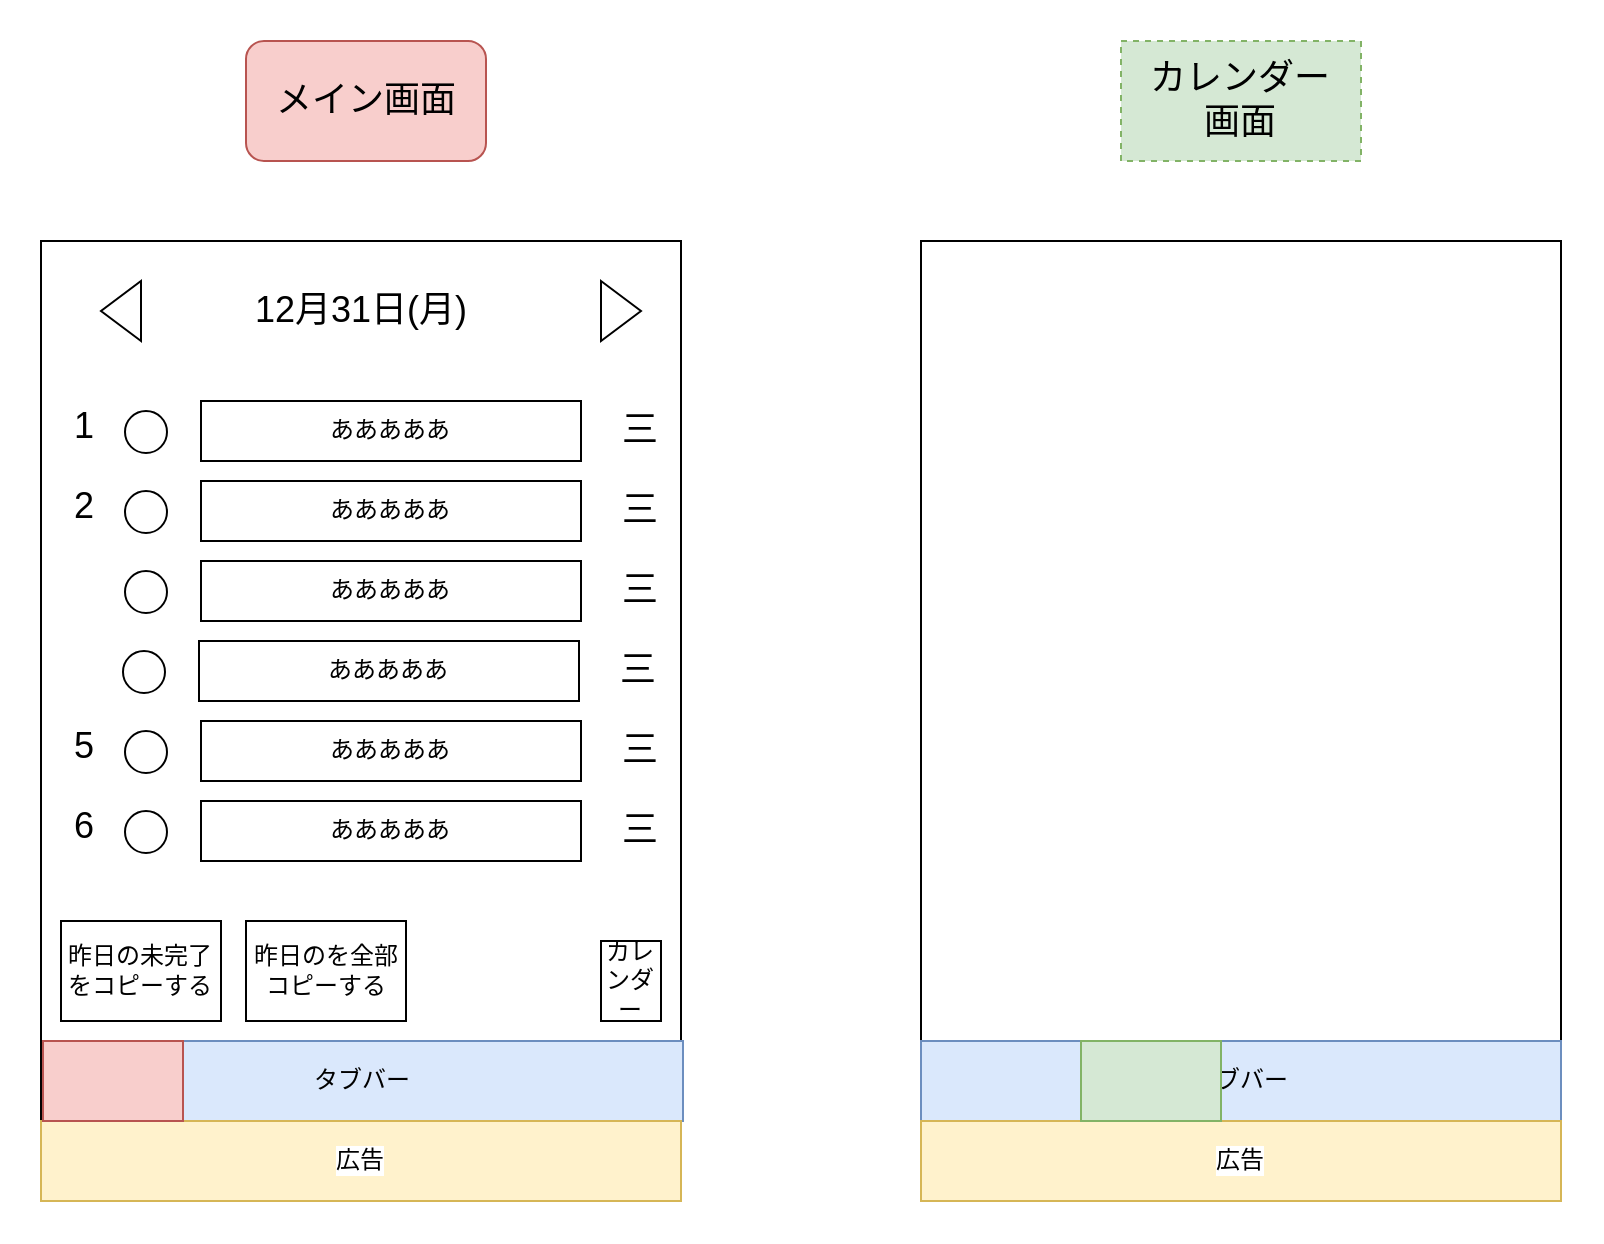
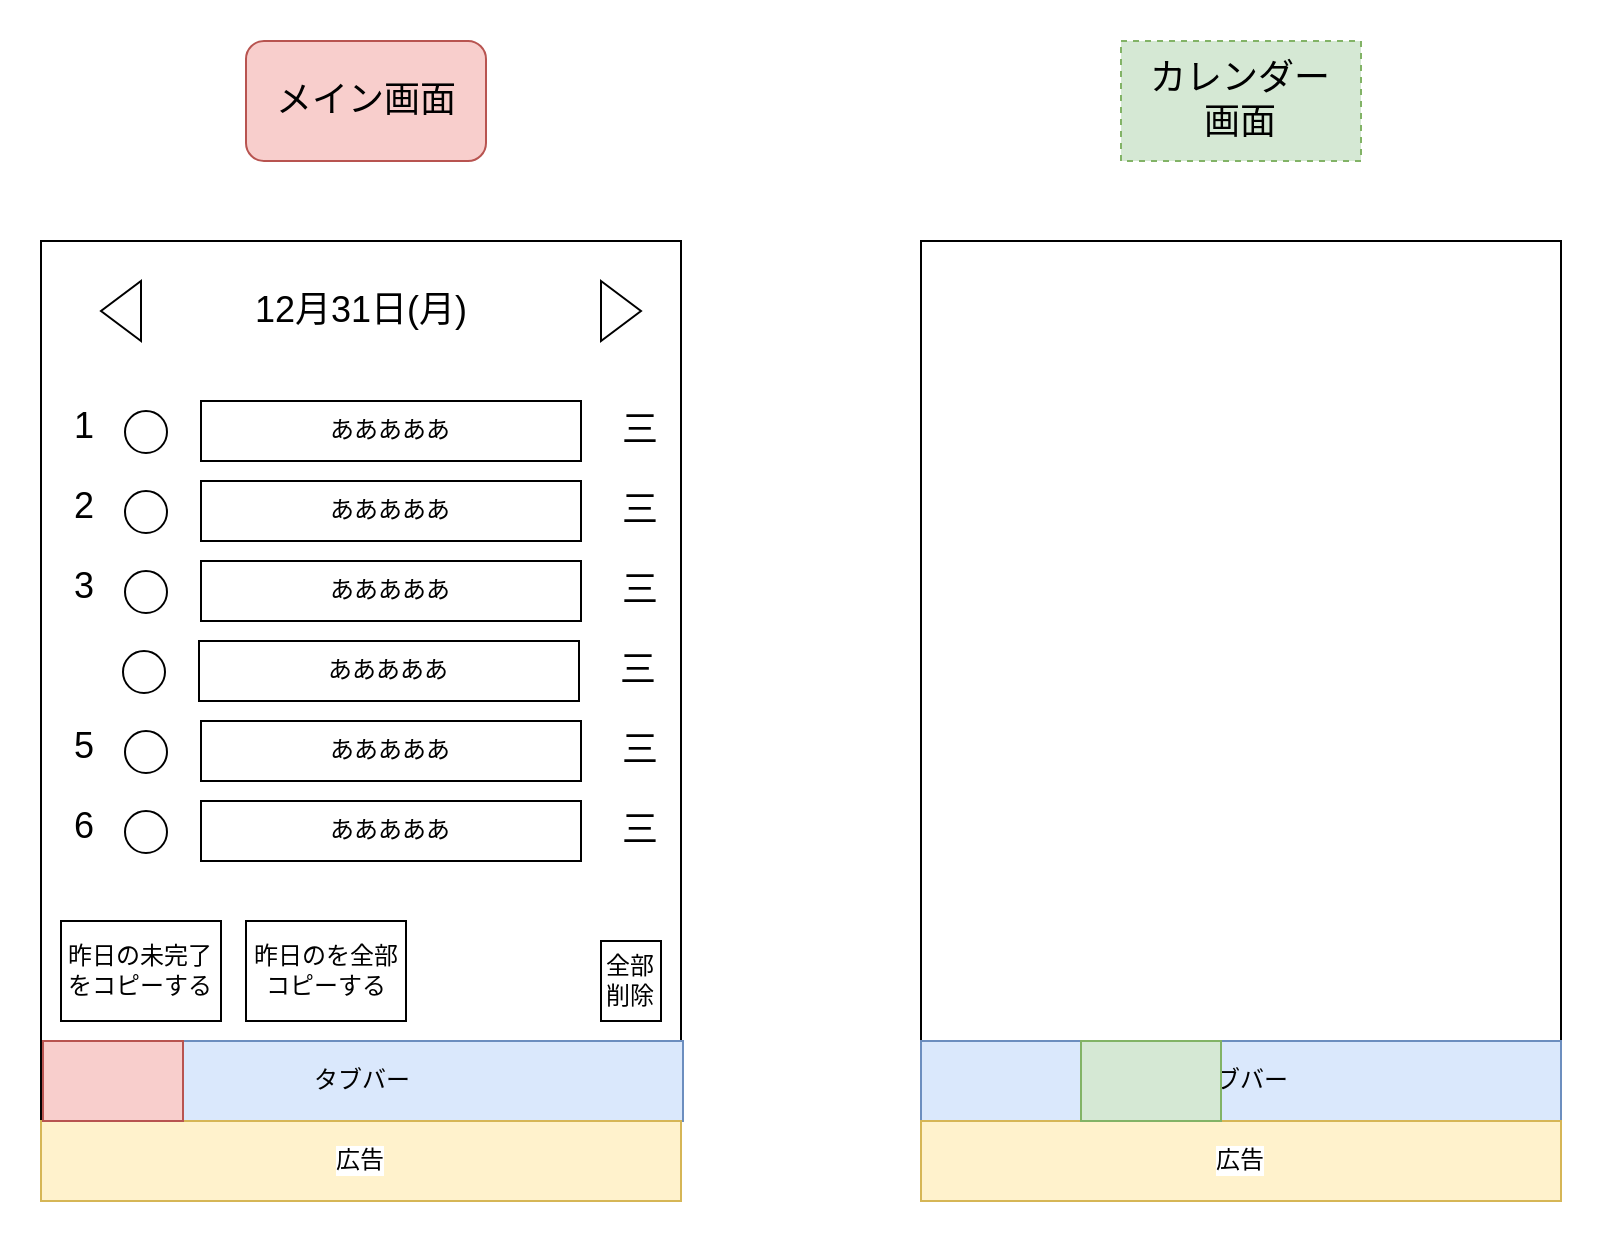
none -> (85, 587)
(631, 981) -> (631, 981)
